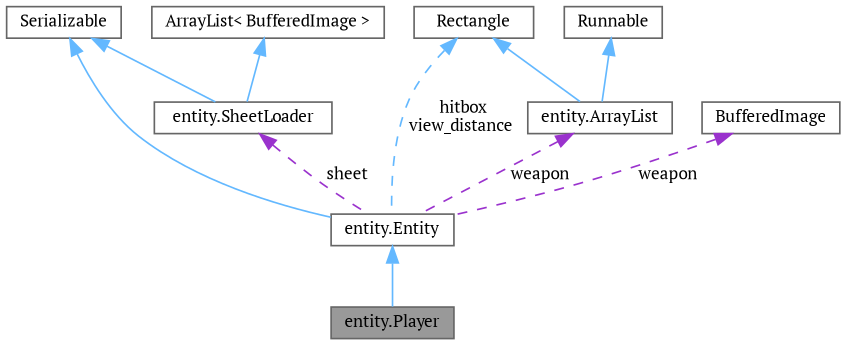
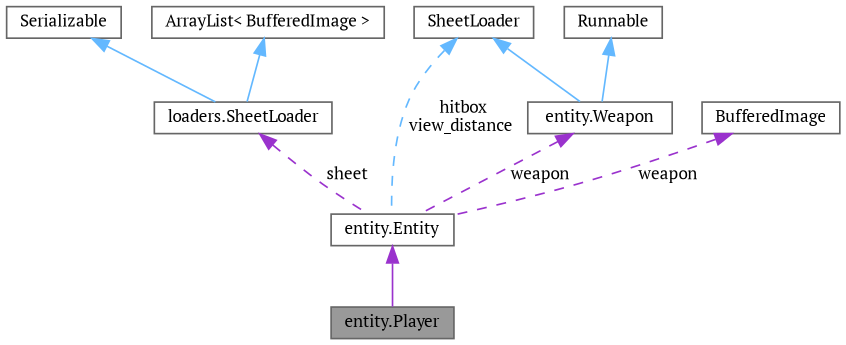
(474, 22) -> (474, 22)
(243, 118) -> (243, 118)
(600, 118) -> (600, 118)
(184, 165) -> none
(393, 285) -> (393, 285)
